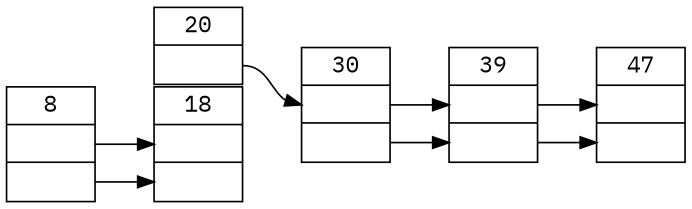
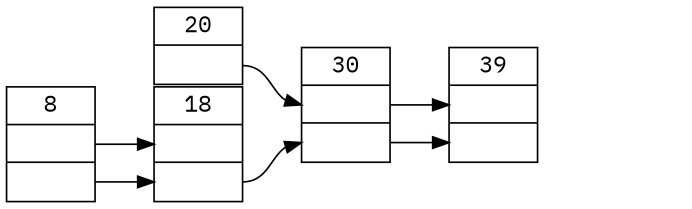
(641, 105) -> none
none -> (267, 169)
